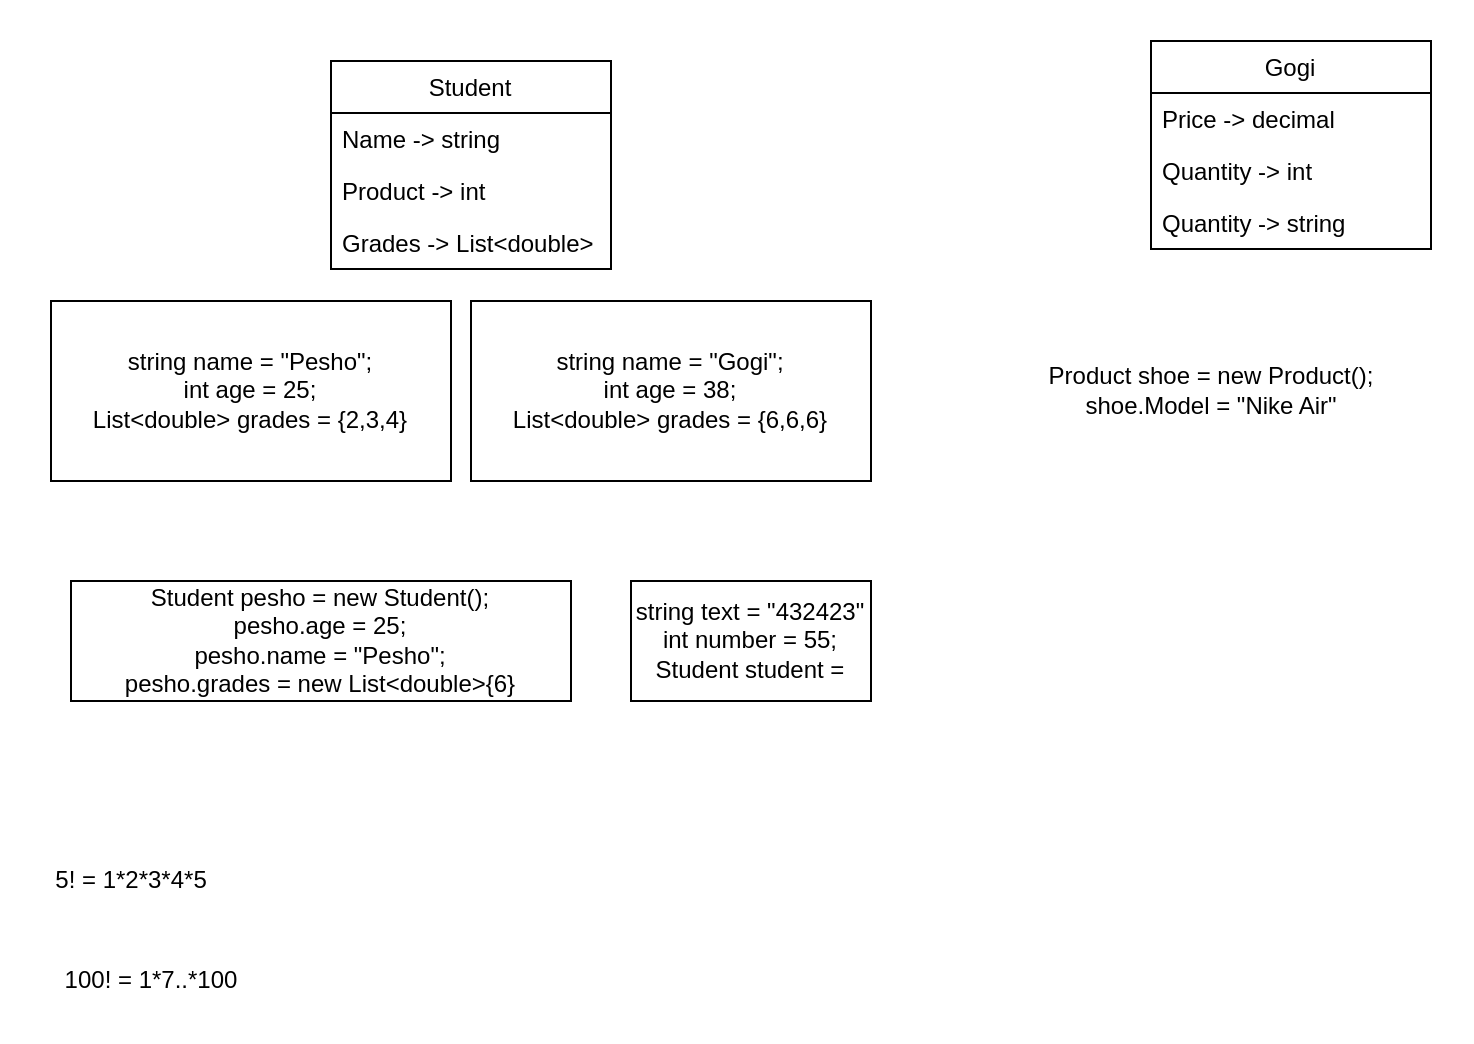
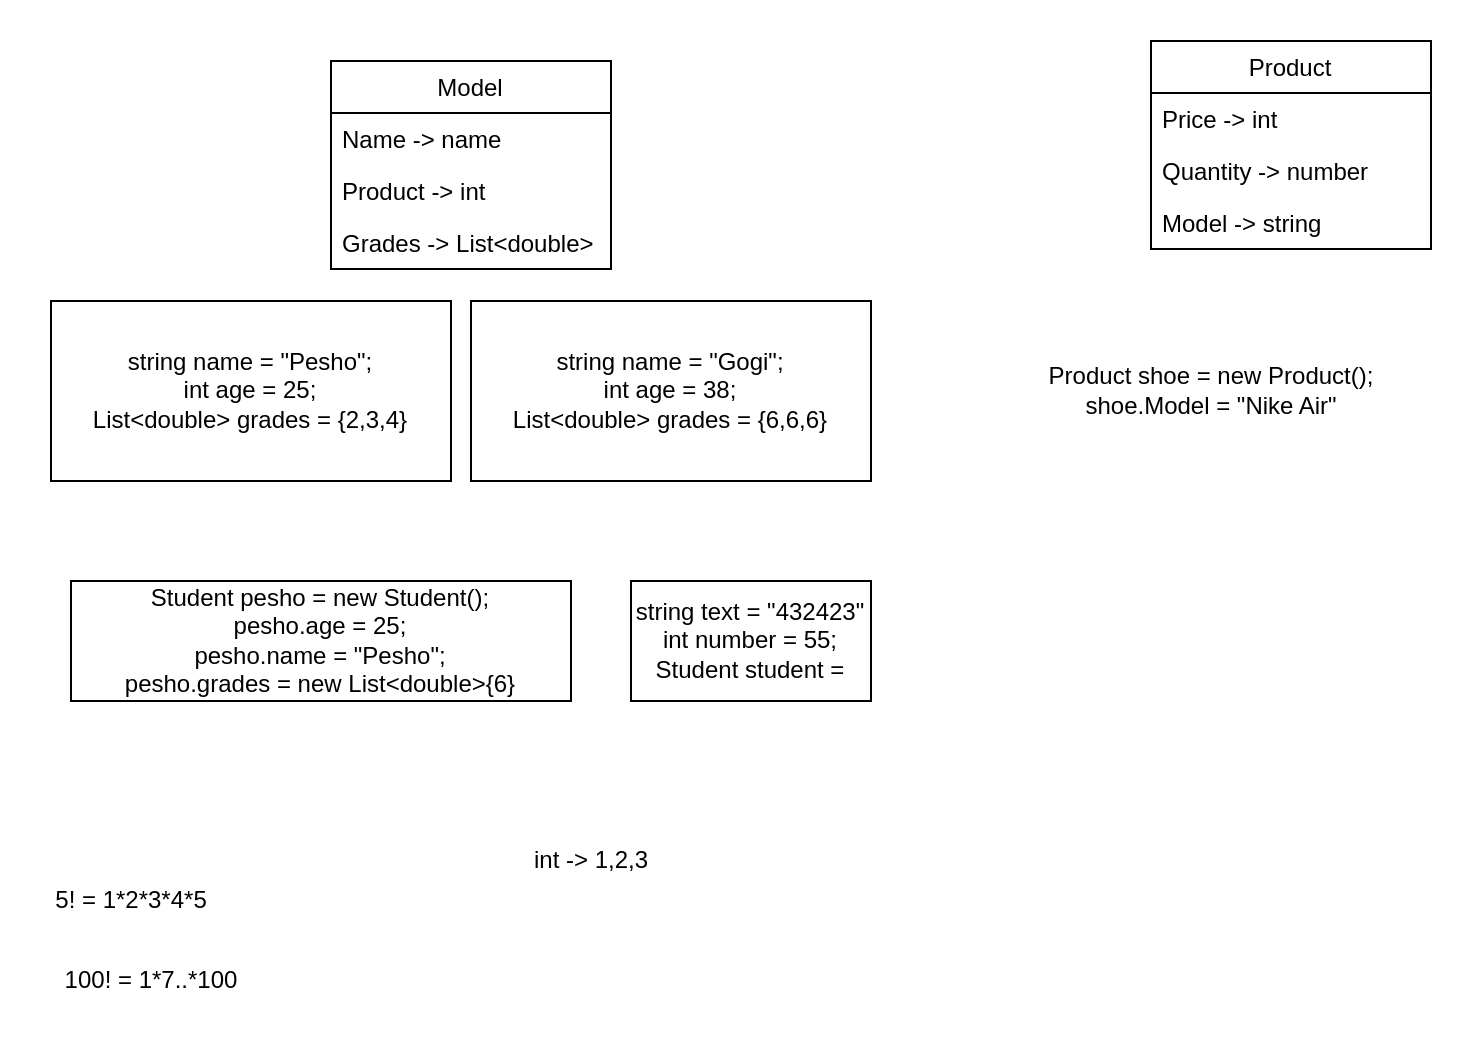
(1290, 68) -> (1290, 68)
(470, 88) -> (470, 88)
(1254, 120) -> (1230, 120)
(427, 140) -> (416, 140)
(1250, 172) -> (1274, 172)
(1270, 224) -> (1250, 224)
none -> (591, 861)
(131, 881) -> (131, 901)
